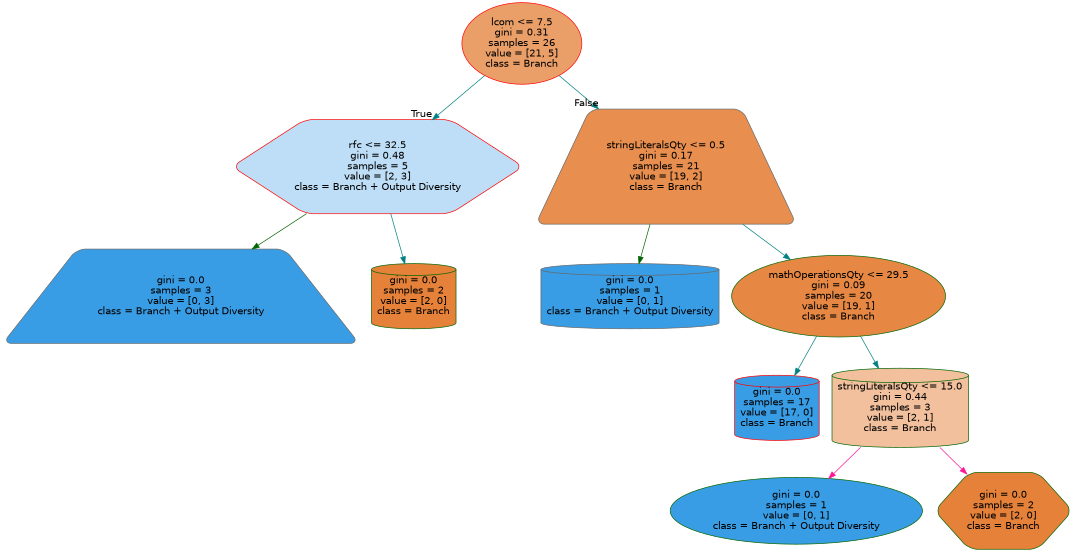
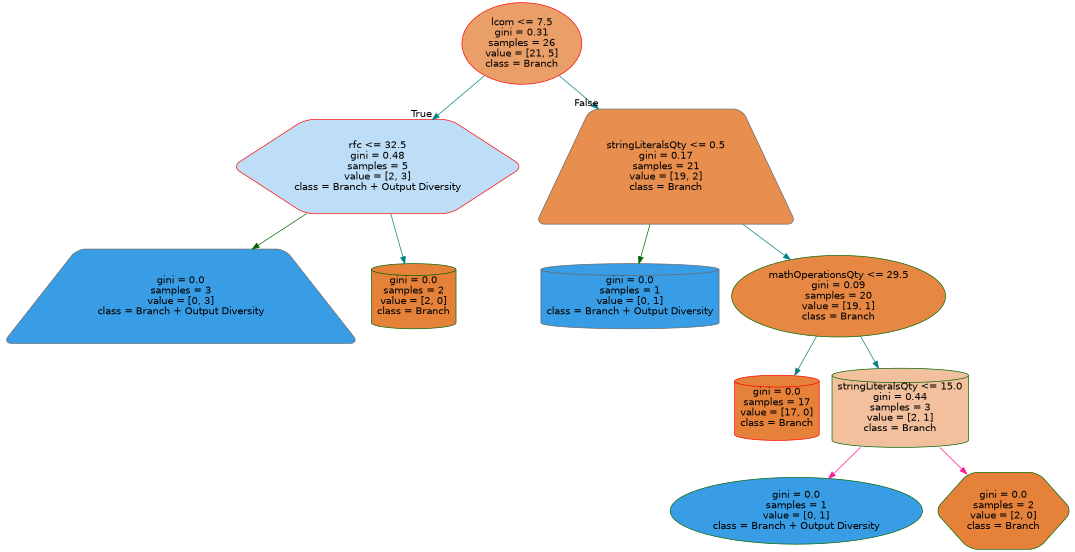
(777, 408) -> (777, 408)
